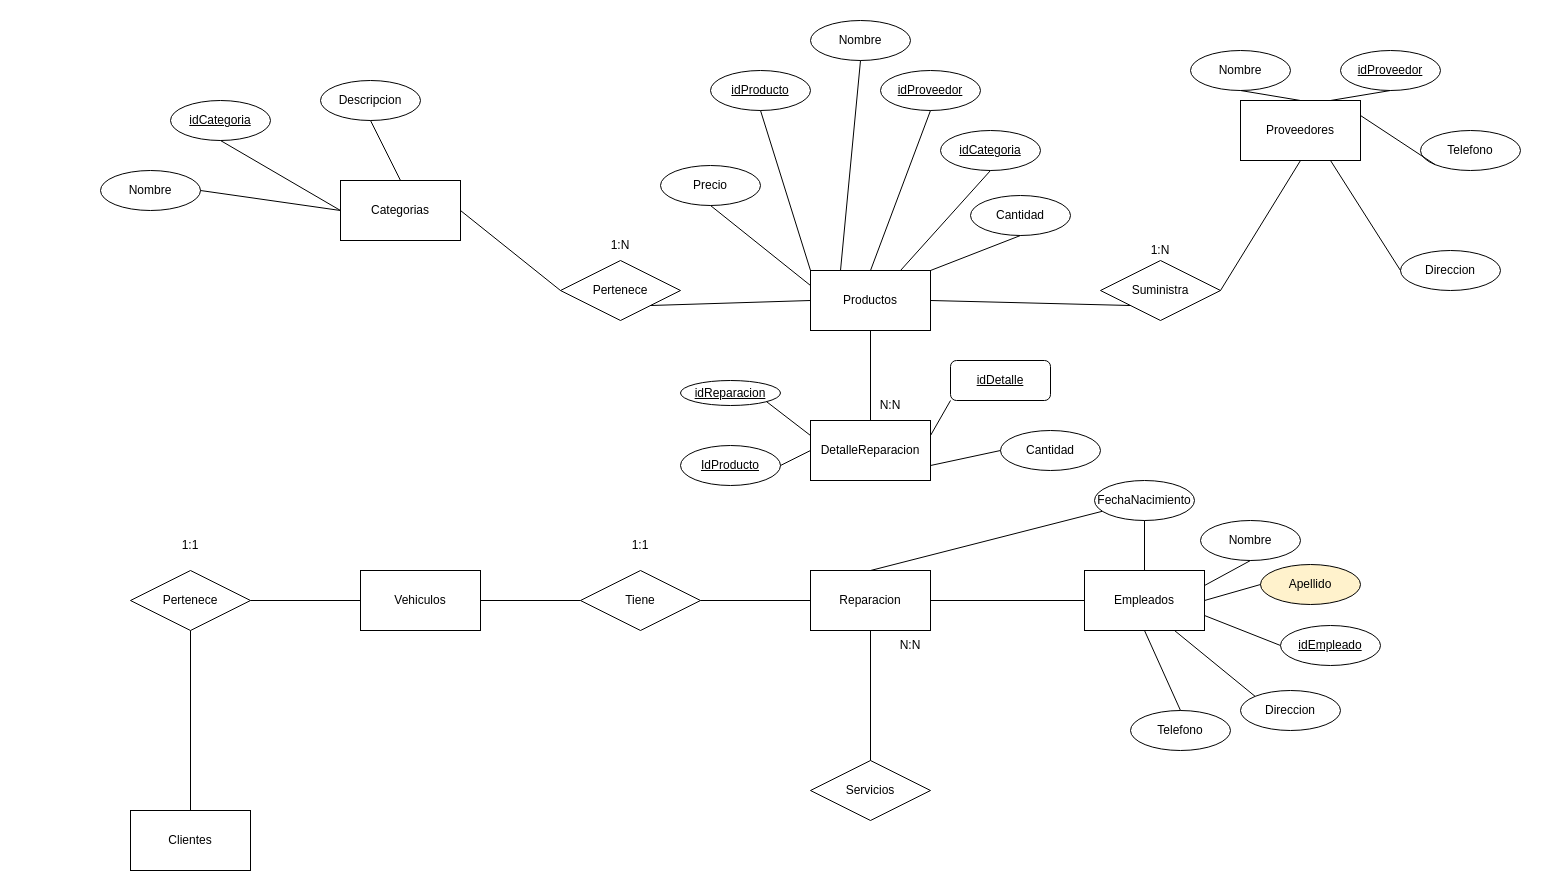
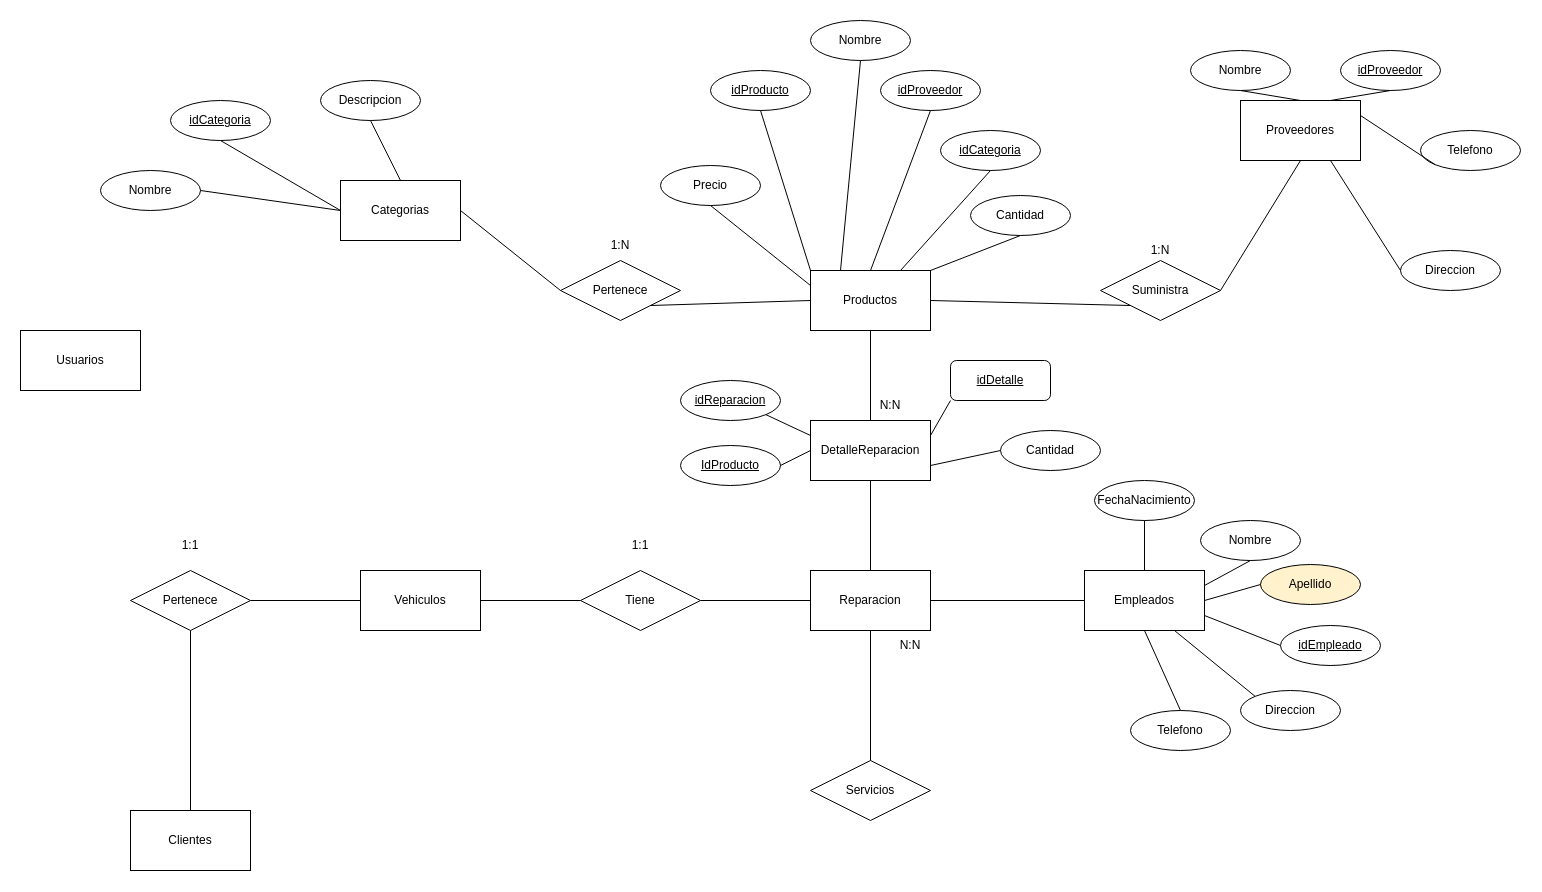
none -> (81, 361)
(731, 393) -> (731, 401)
(986, 541) -> (871, 526)
